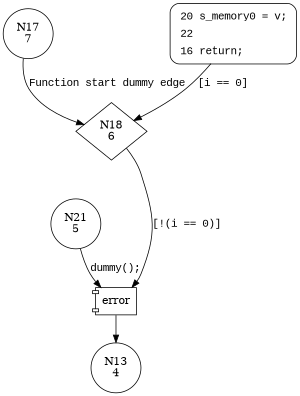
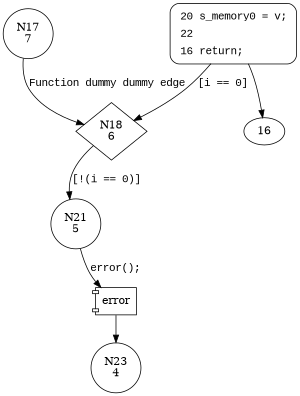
(107, 83) -> (107, 83)
none -> (264, 131)
(151, 214) -> (76, 166)
(116, 268) -> (116, 268)
(116, 368) -> (116, 368)
